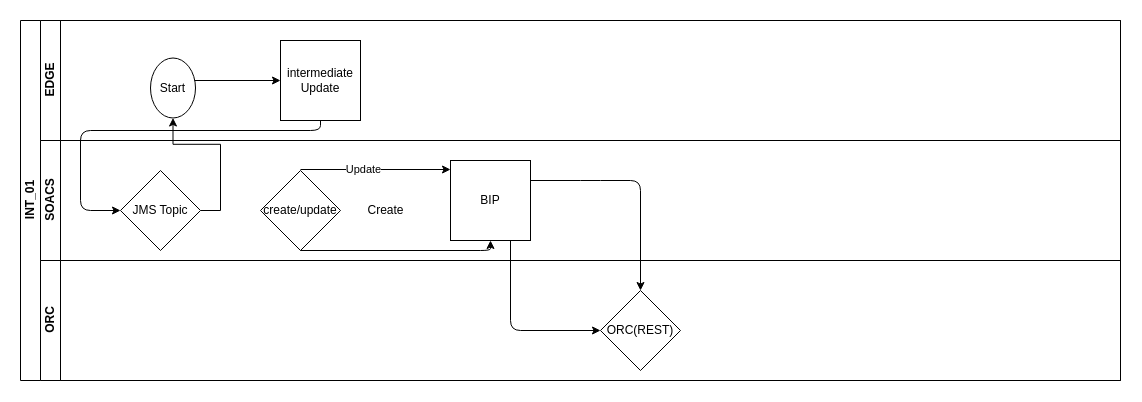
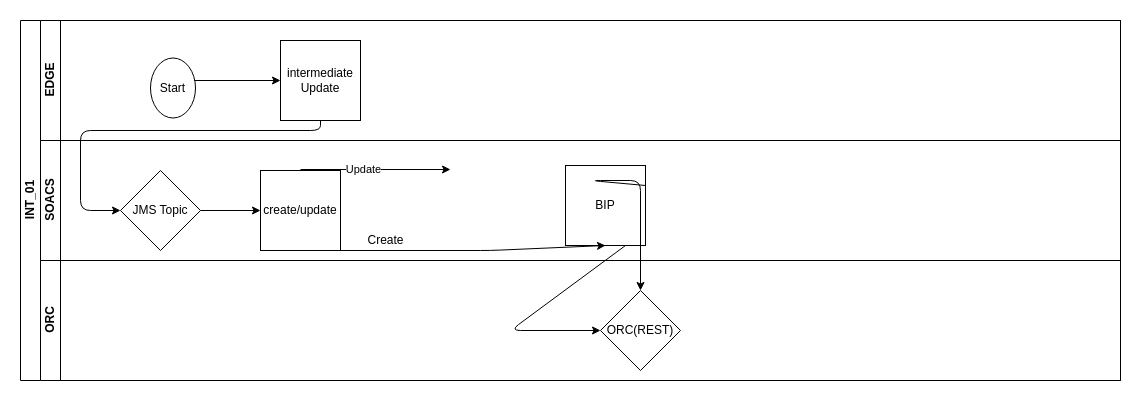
(221, 146) -> (236, 211)
(491, 201) -> (606, 206)
(301, 211) -> (301, 211)
(386, 211) -> (386, 241)
